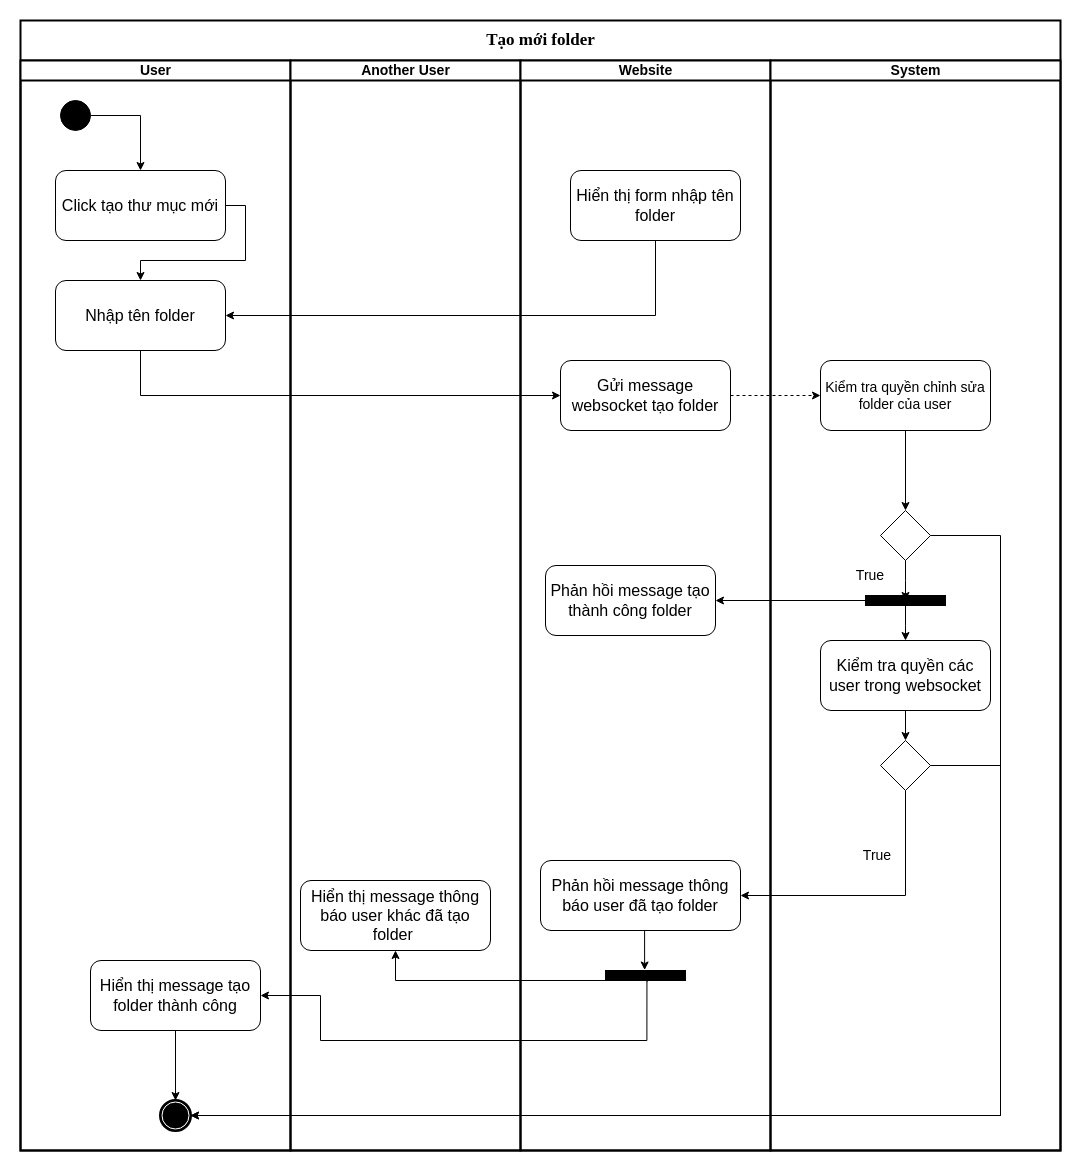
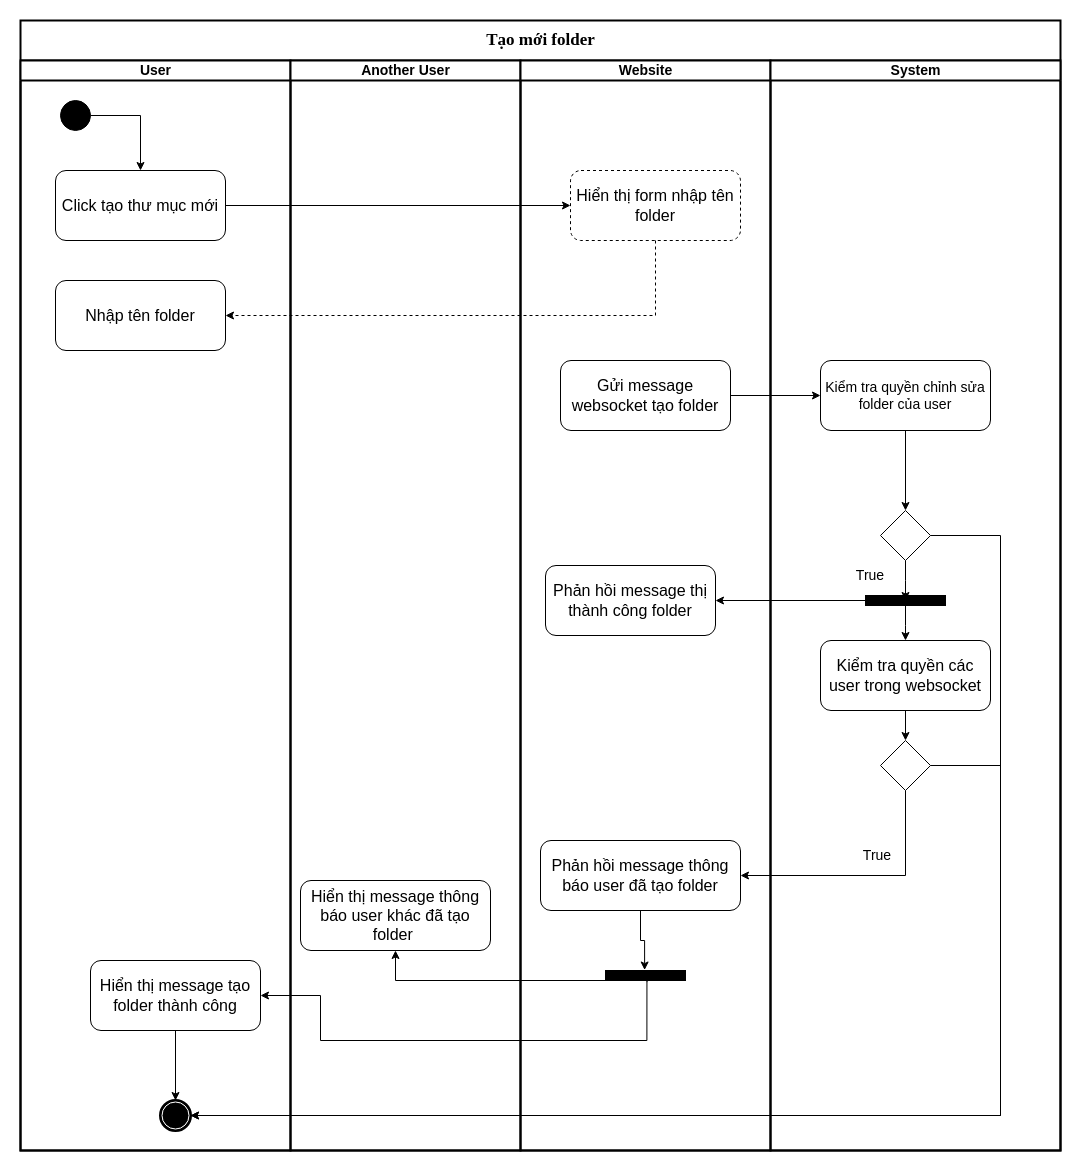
(656, 206) -> (656, 206)
(216, 261) -> (403, 206)
(481, 316) -> (481, 316)
(325, 396) -> none
(773, 396) -> (773, 396)
(631, 601) -> (631, 601)
(641, 896) -> (641, 876)
